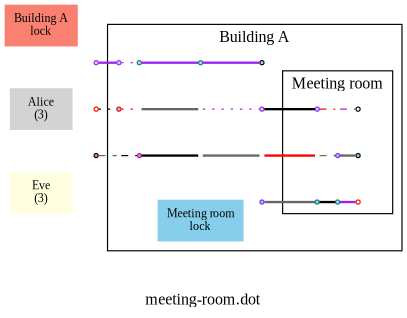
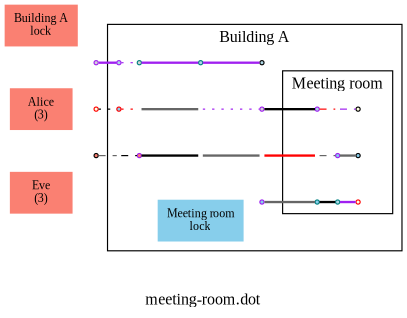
(41, 109) -> (41, 109)
(41, 193) -> (41, 193)
